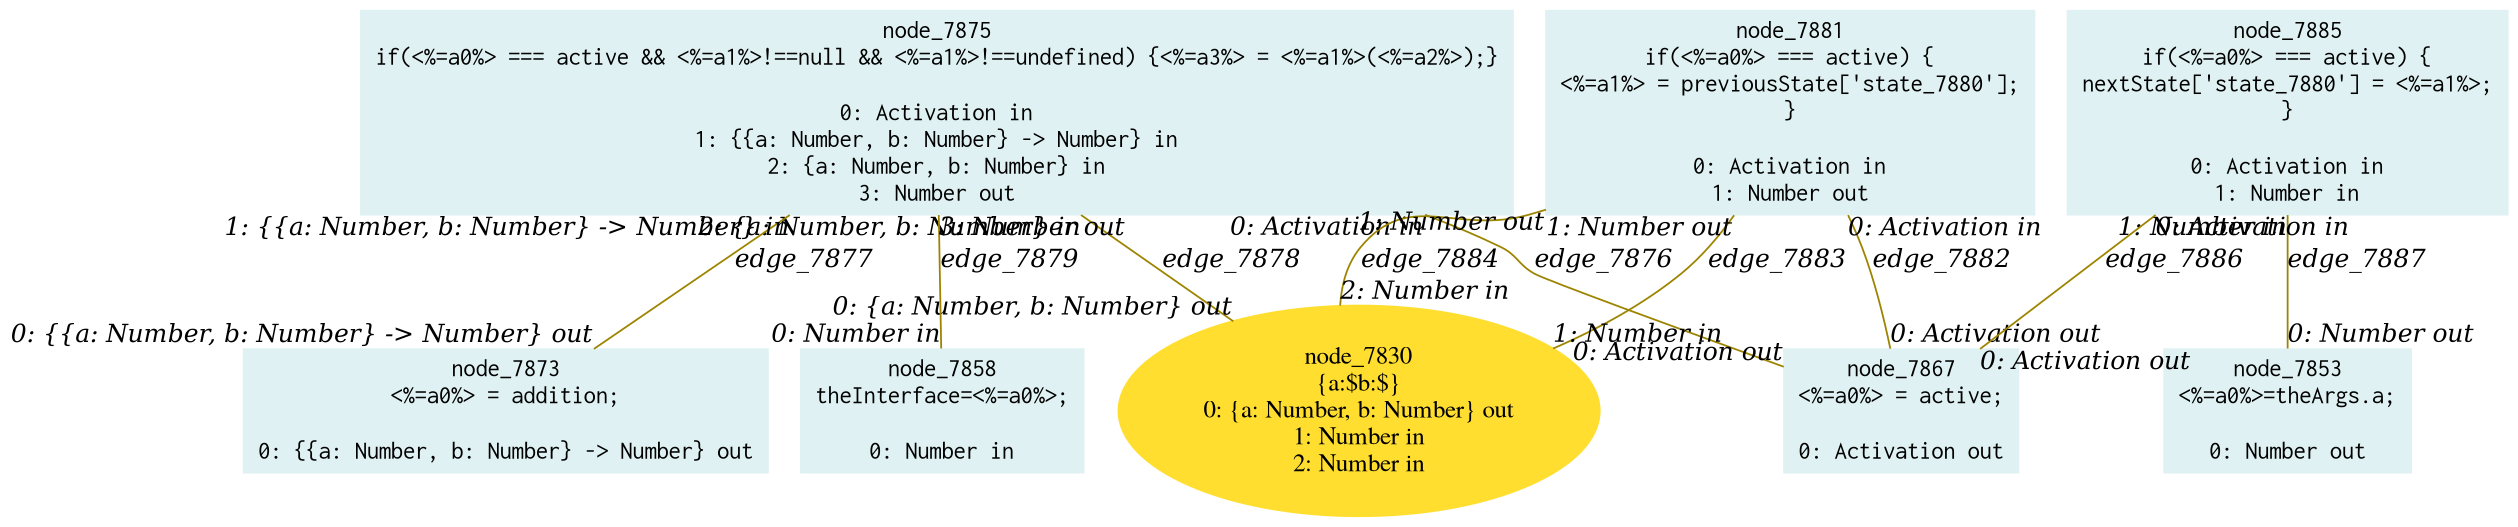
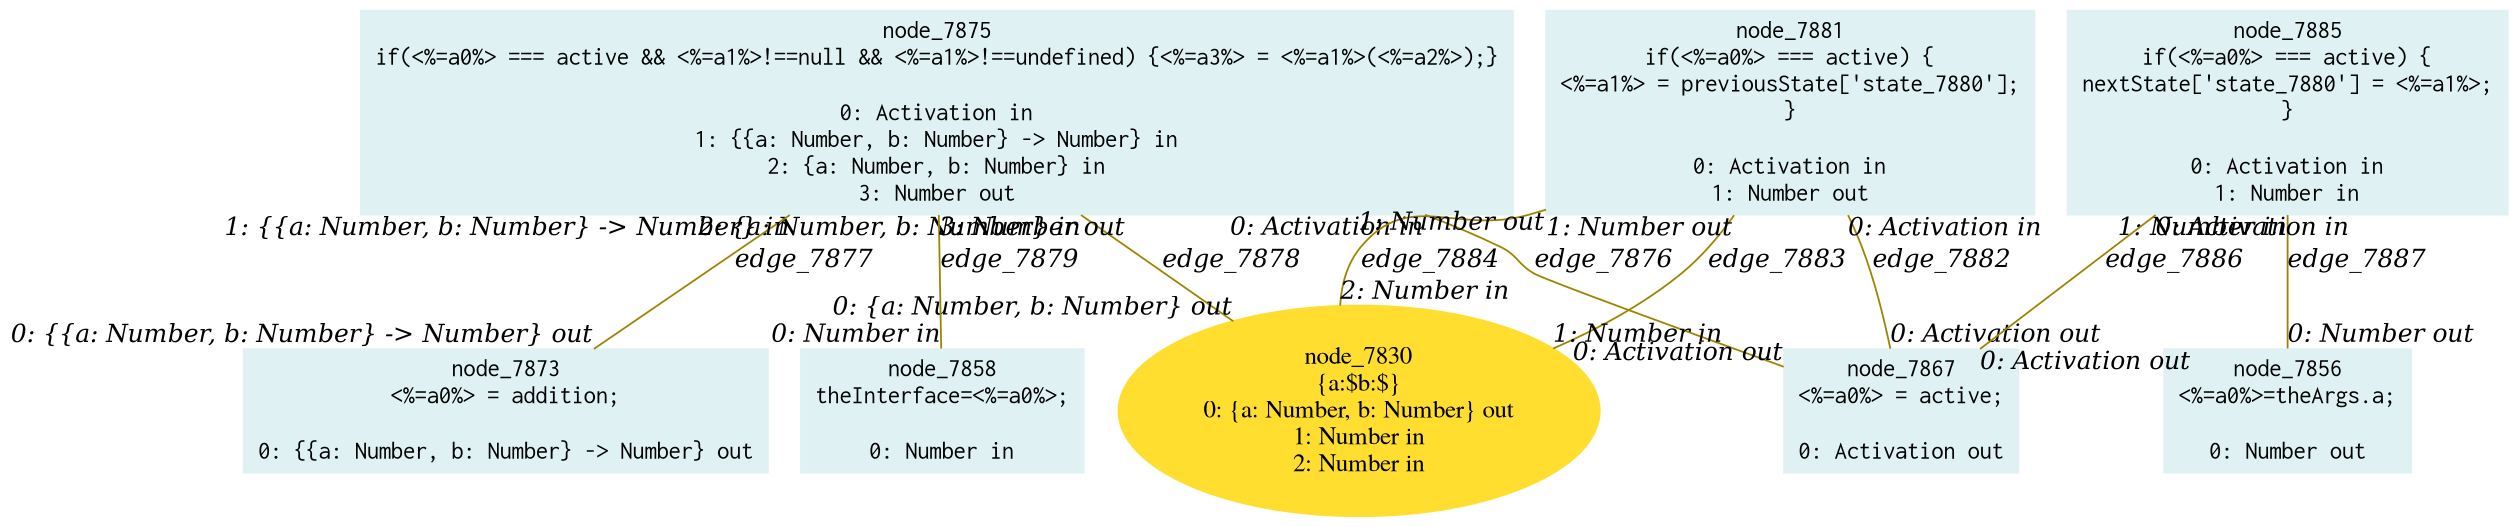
(2288, 411) -> (2288, 411)
